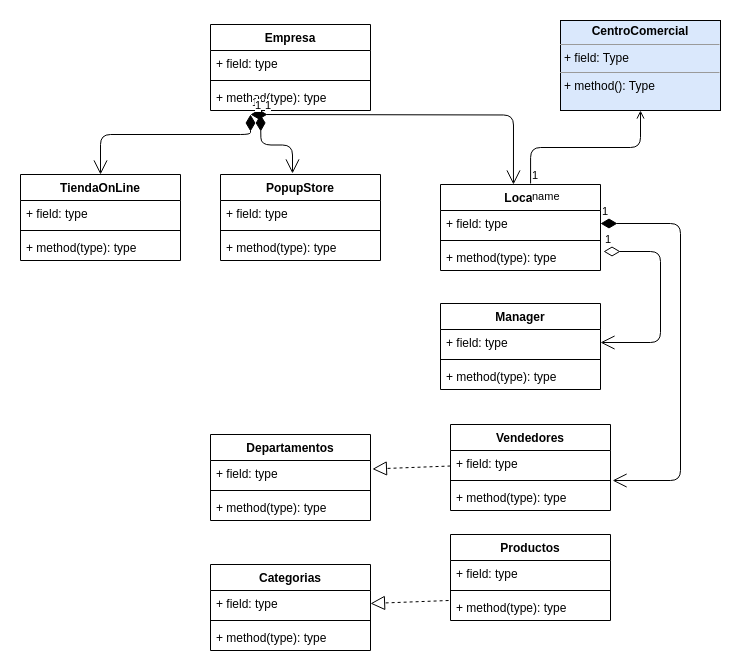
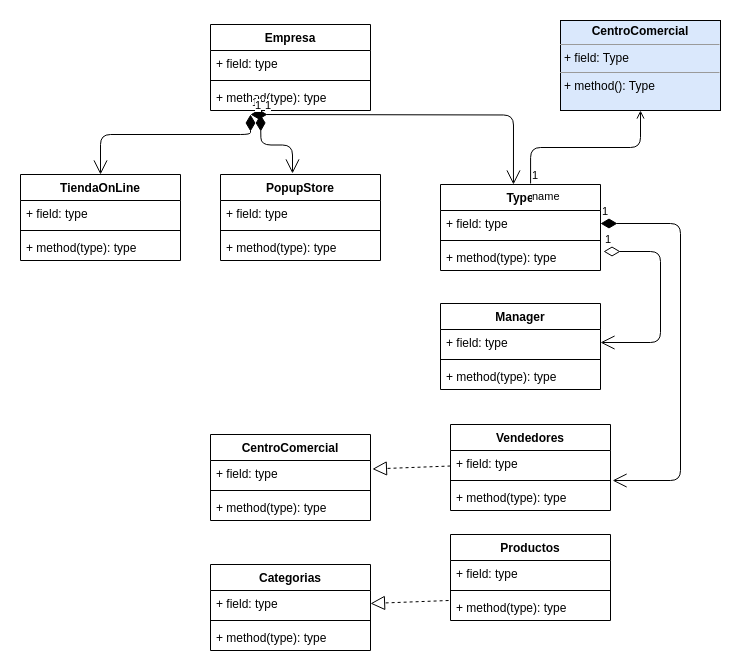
(520, 198) -> (520, 198)
(290, 448) -> (290, 448)
